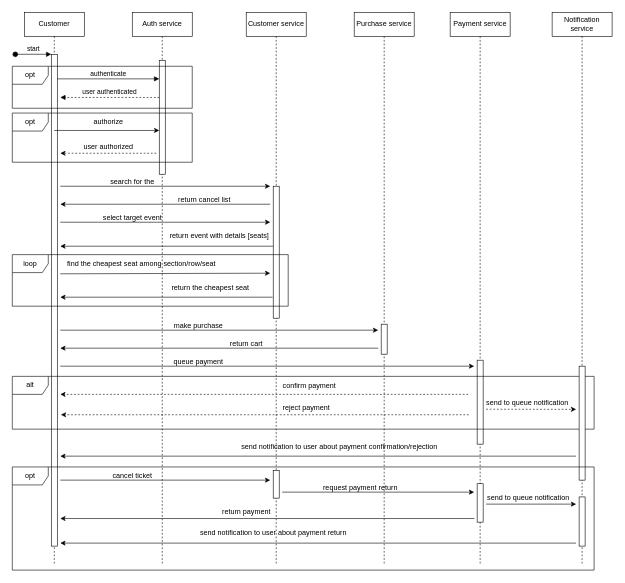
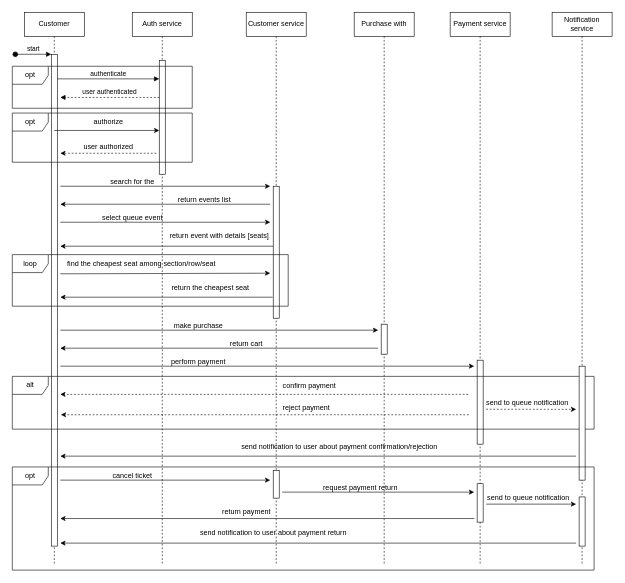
(384, 24) -> (384, 24)
(205, 200) -> (205, 200)
(133, 218) -> (133, 218)
(199, 362) -> (199, 362)
